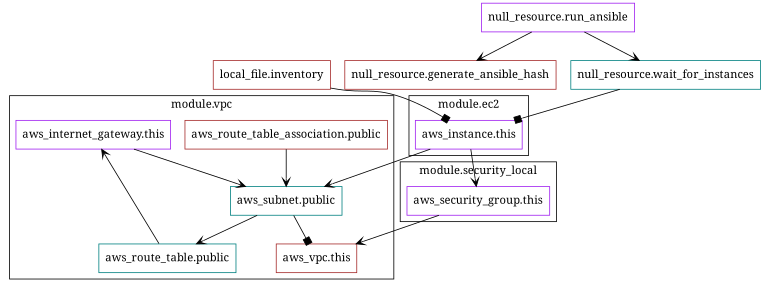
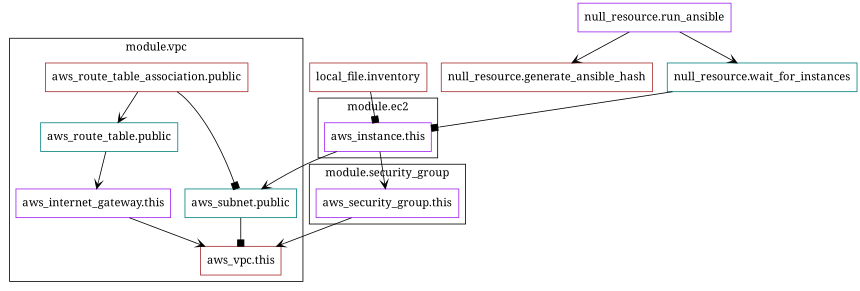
(286, 164) -> (211, 133)
(186, 167) -> (163, 231)
(478, 171) -> (387, 173)
(230, 228) -> (130, 104)
